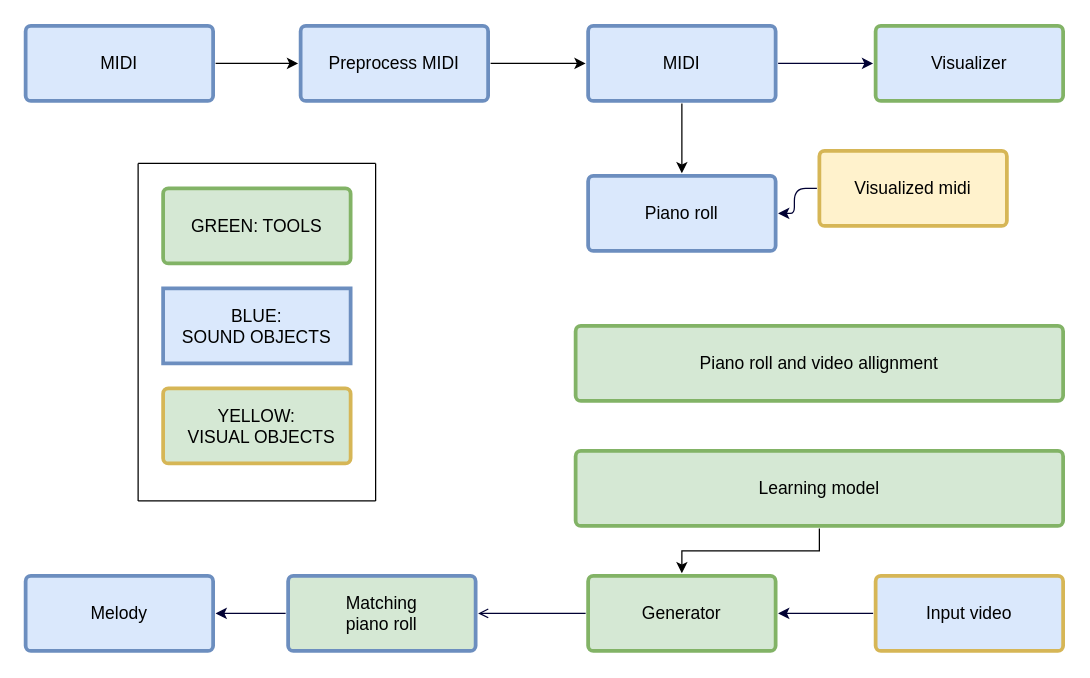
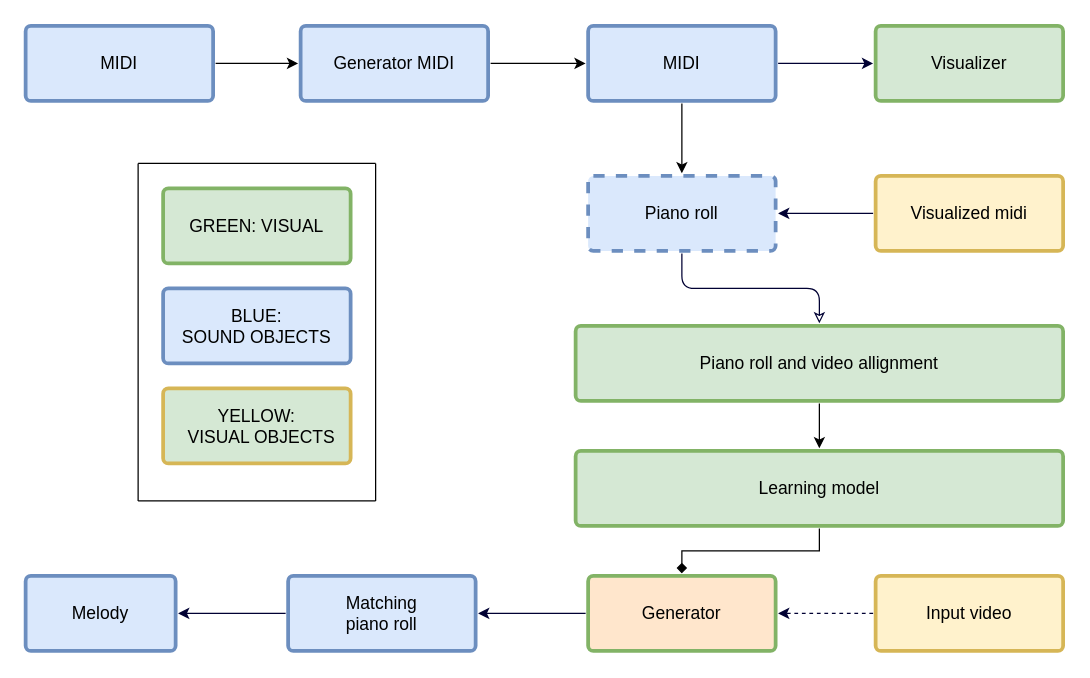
(394, 63) -> (394, 63)
(969, 63) -> (969, 63)
(913, 188) -> (969, 213)
(682, 213) -> (682, 213)
(257, 226) -> (257, 226)
none -> (747, 288)
(257, 326) -> (257, 326)
none -> (819, 421)
(682, 563) -> (682, 562)
(119, 613) -> (101, 613)
(382, 613) -> (382, 613)
(485, 613) -> (488, 613)
(682, 613) -> (682, 613)
(830, 613) -> (830, 613)
(969, 613) -> (969, 613)
